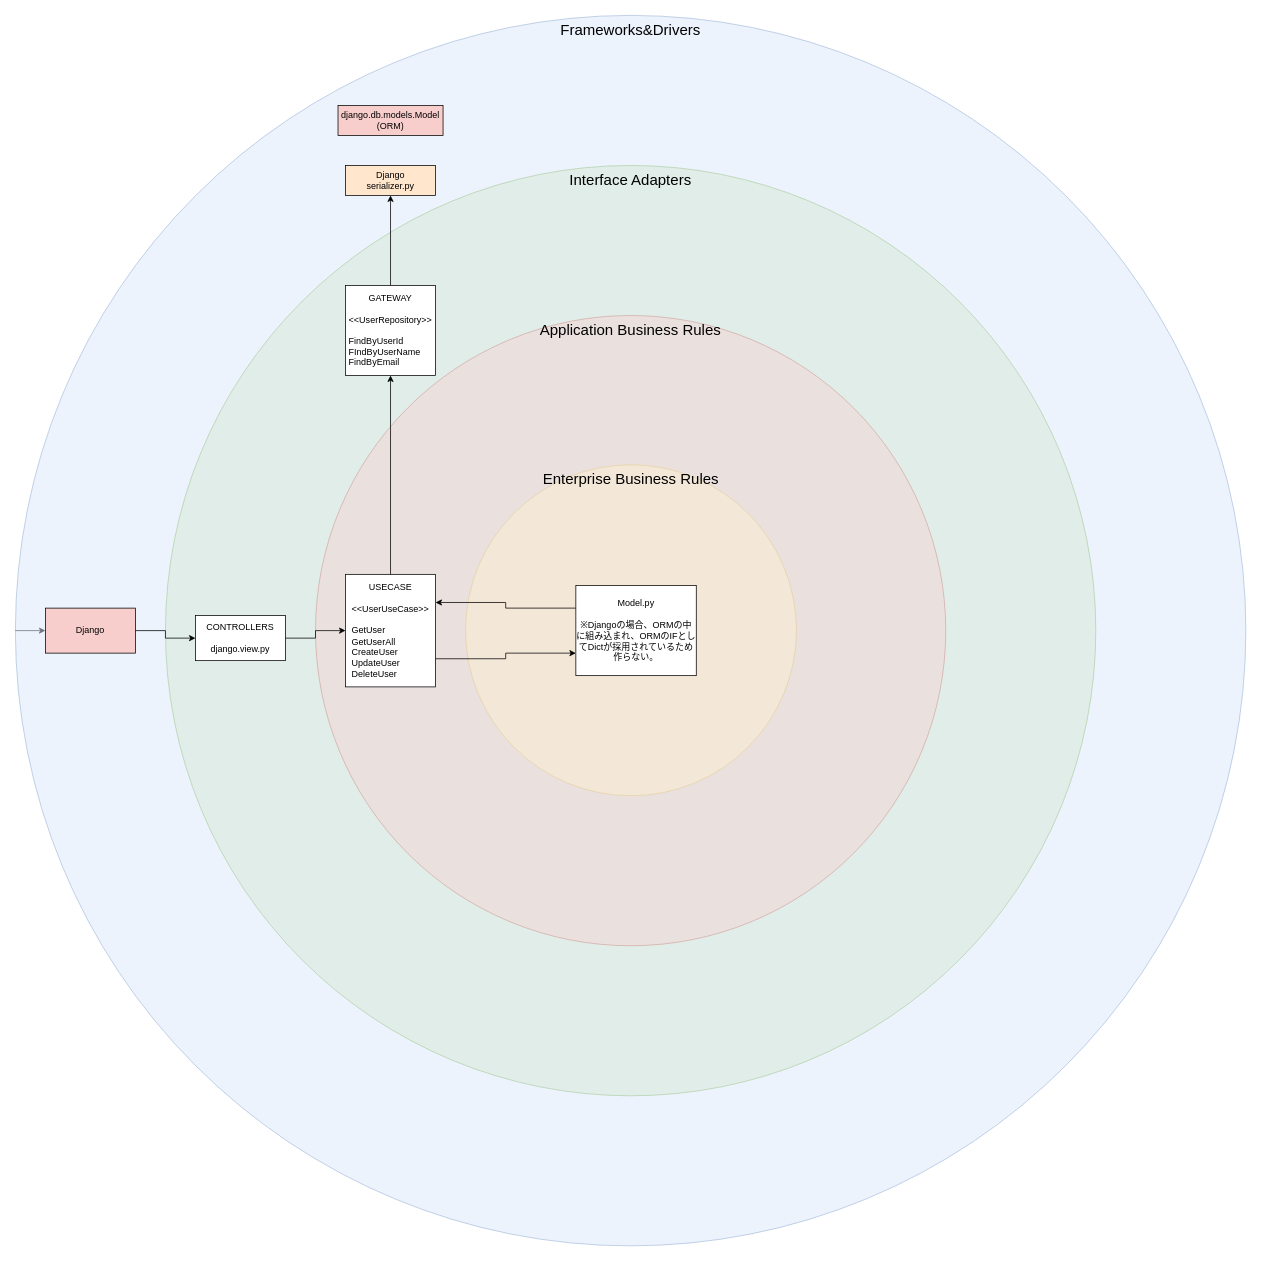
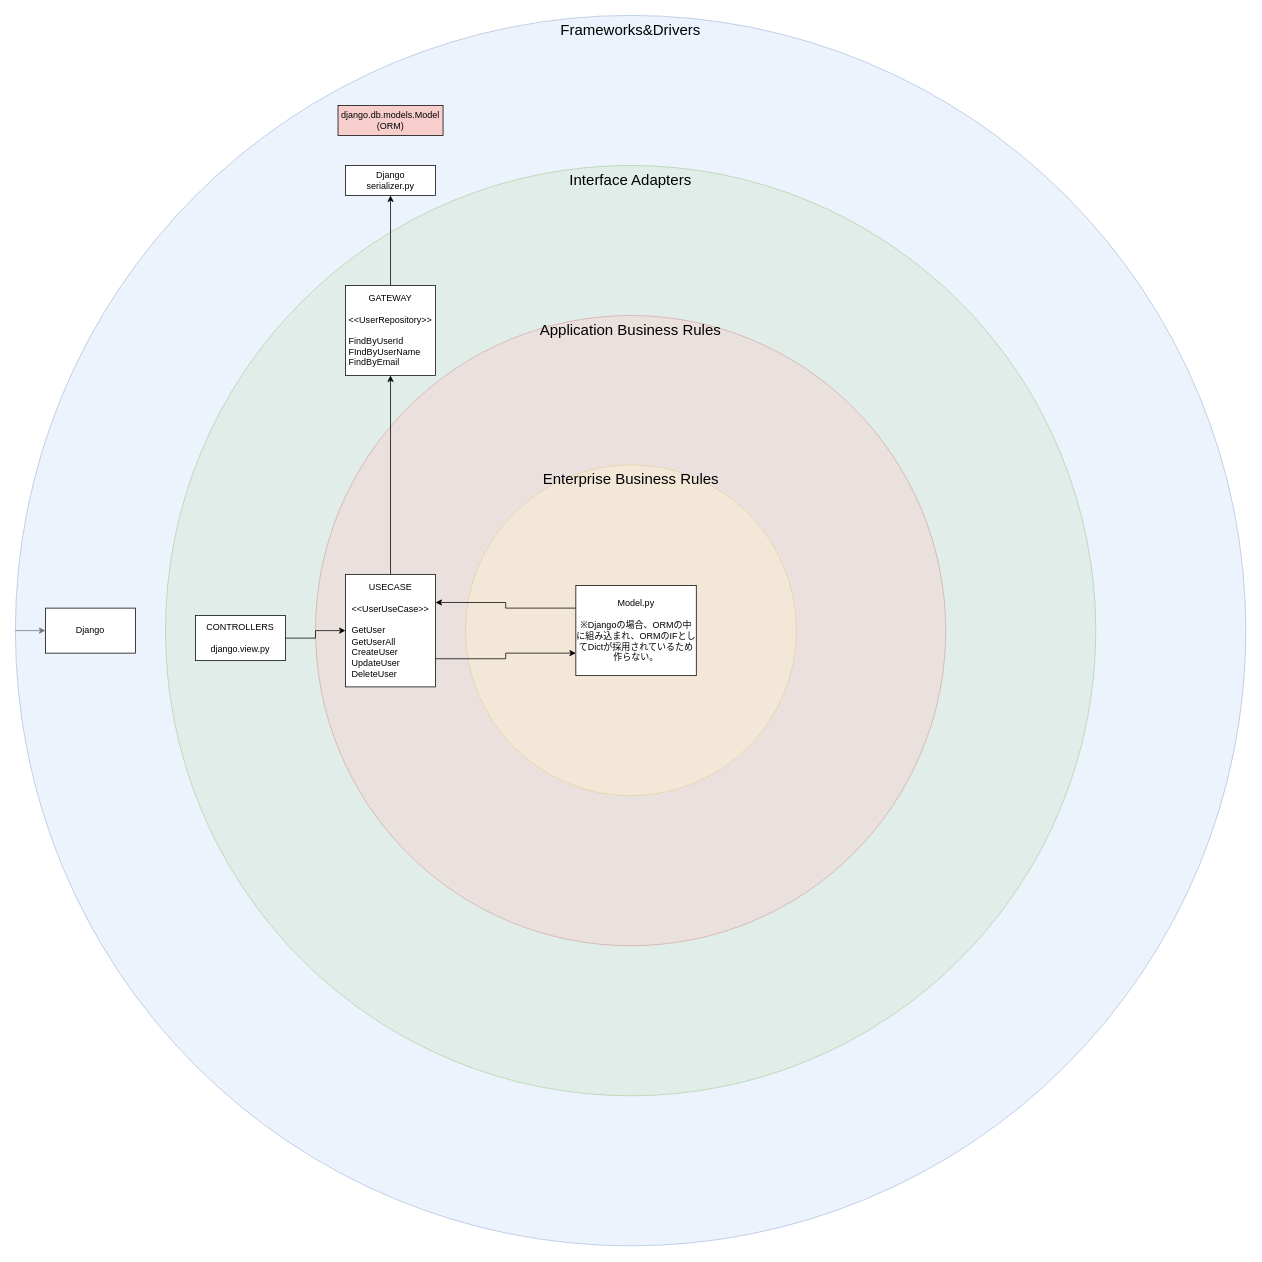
(390, 180) -> (390, 180)
(90, 630) -> (90, 630)
(154, 630) -> none
